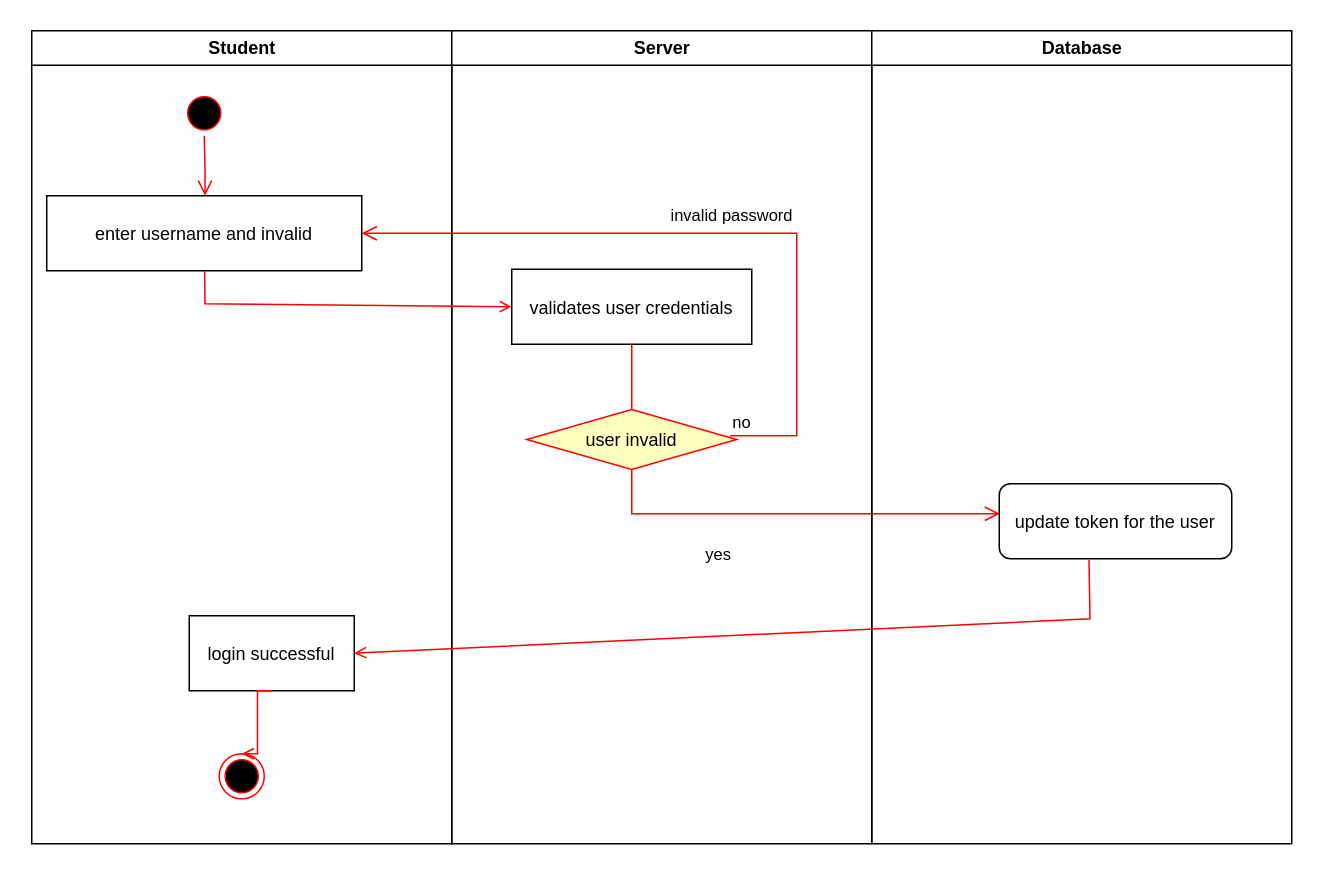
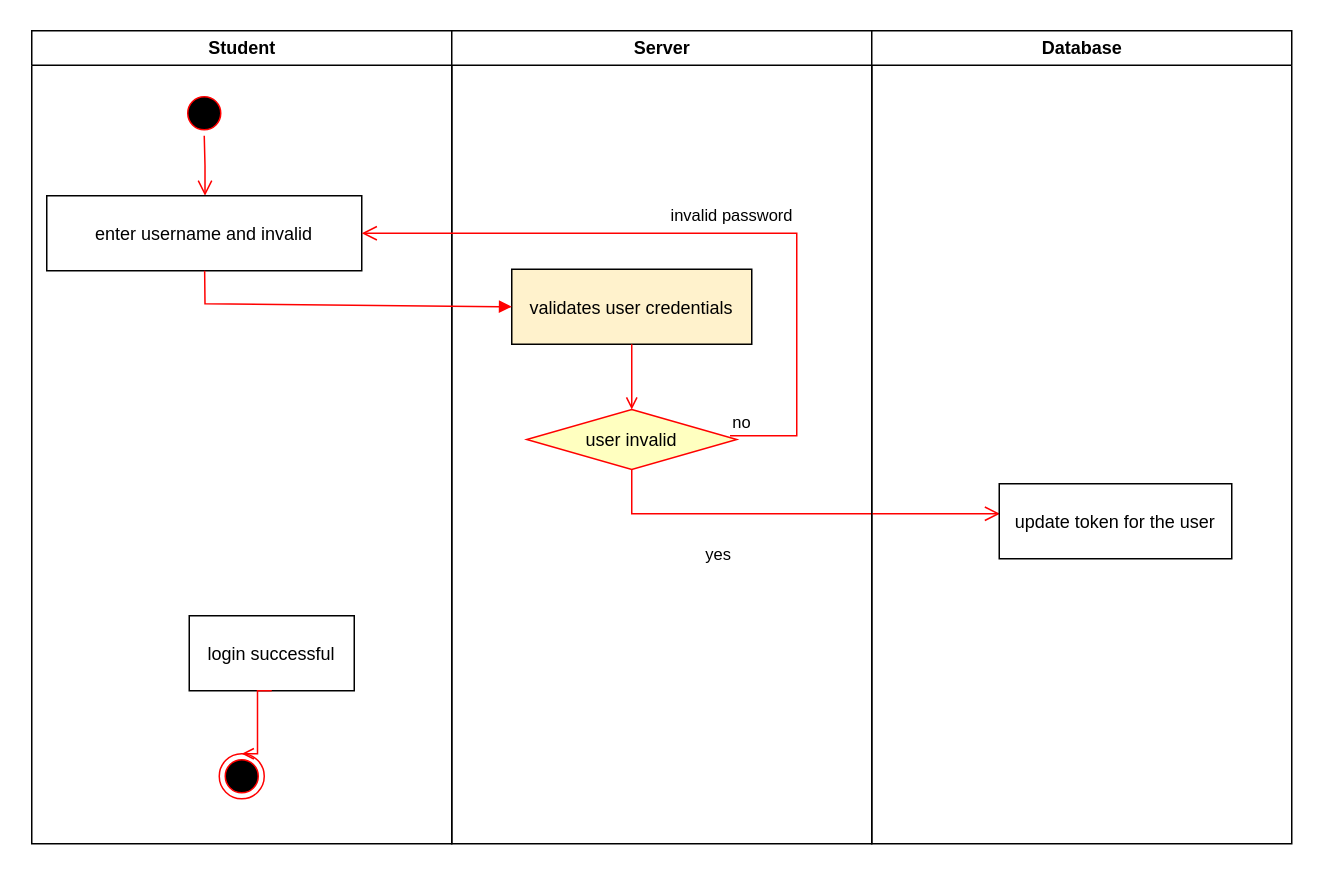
(502, 307) -> (498, 307)
(632, 307) -> (632, 307)
(632, 403) -> (632, 402)
(1115, 521) -> (1115, 521)
(753, 635) -> none
